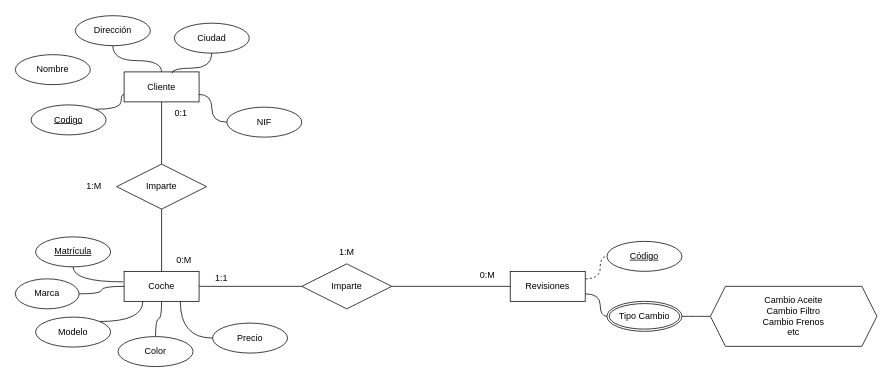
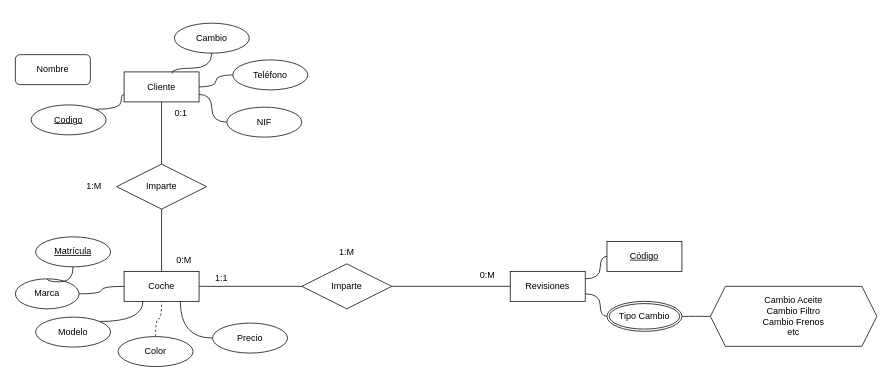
(113, 30) -> none
(212, 38) -> (212, 38)
(136, 60) -> none
(53, 69) -> (53, 69)
none -> (270, 75)
none -> (216, 81)
(645, 256) -> (645, 256)
(600, 270) -> (600, 270)
(97, 280) -> (64, 281)
(159, 319) -> (159, 319)
